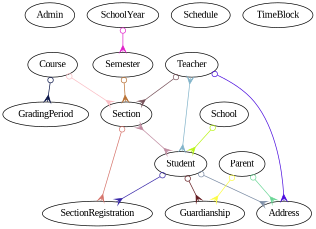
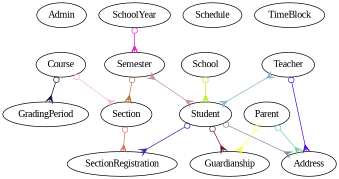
(159, 89) -> none
(154, 139) -> (170, 90)
